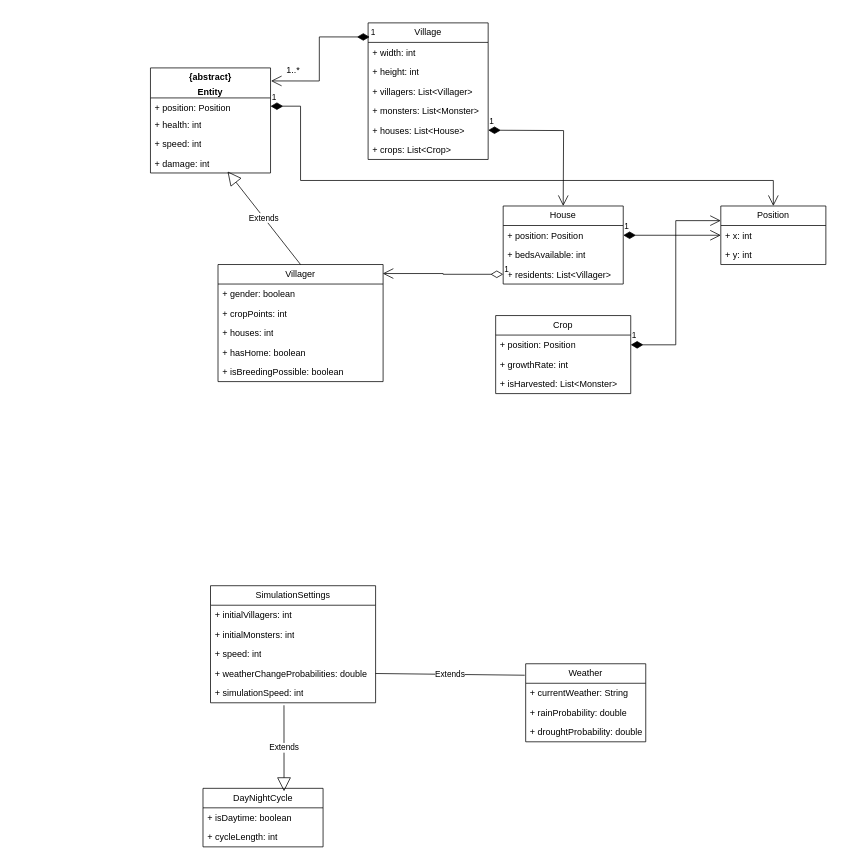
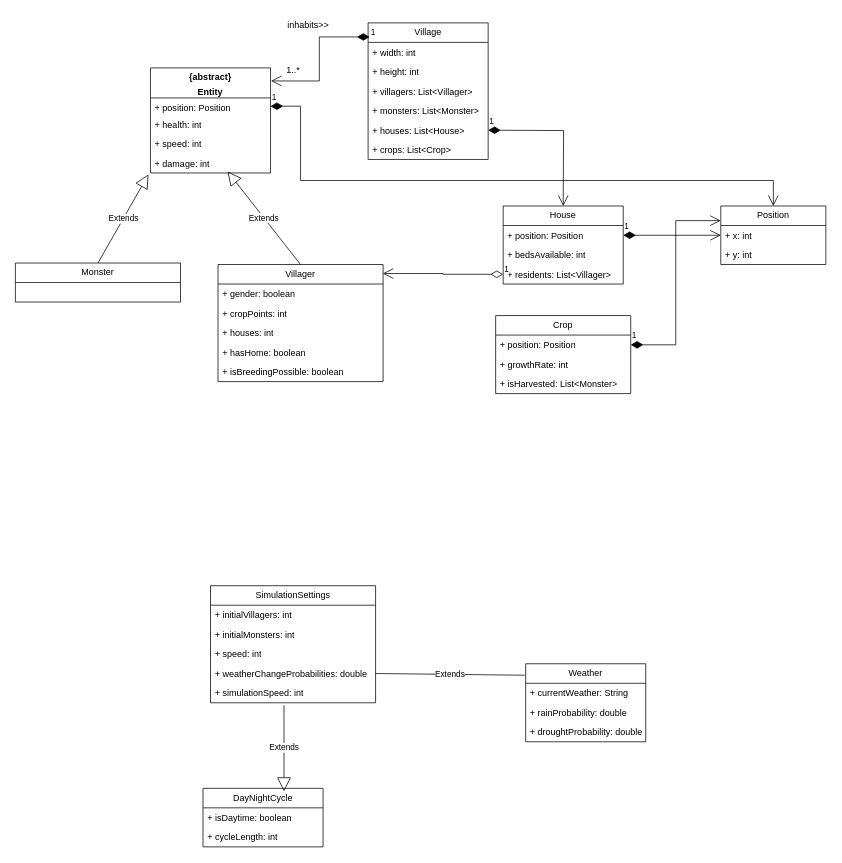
none -> (308, 25)
none -> (120, 224)
none -> (98, 282)
